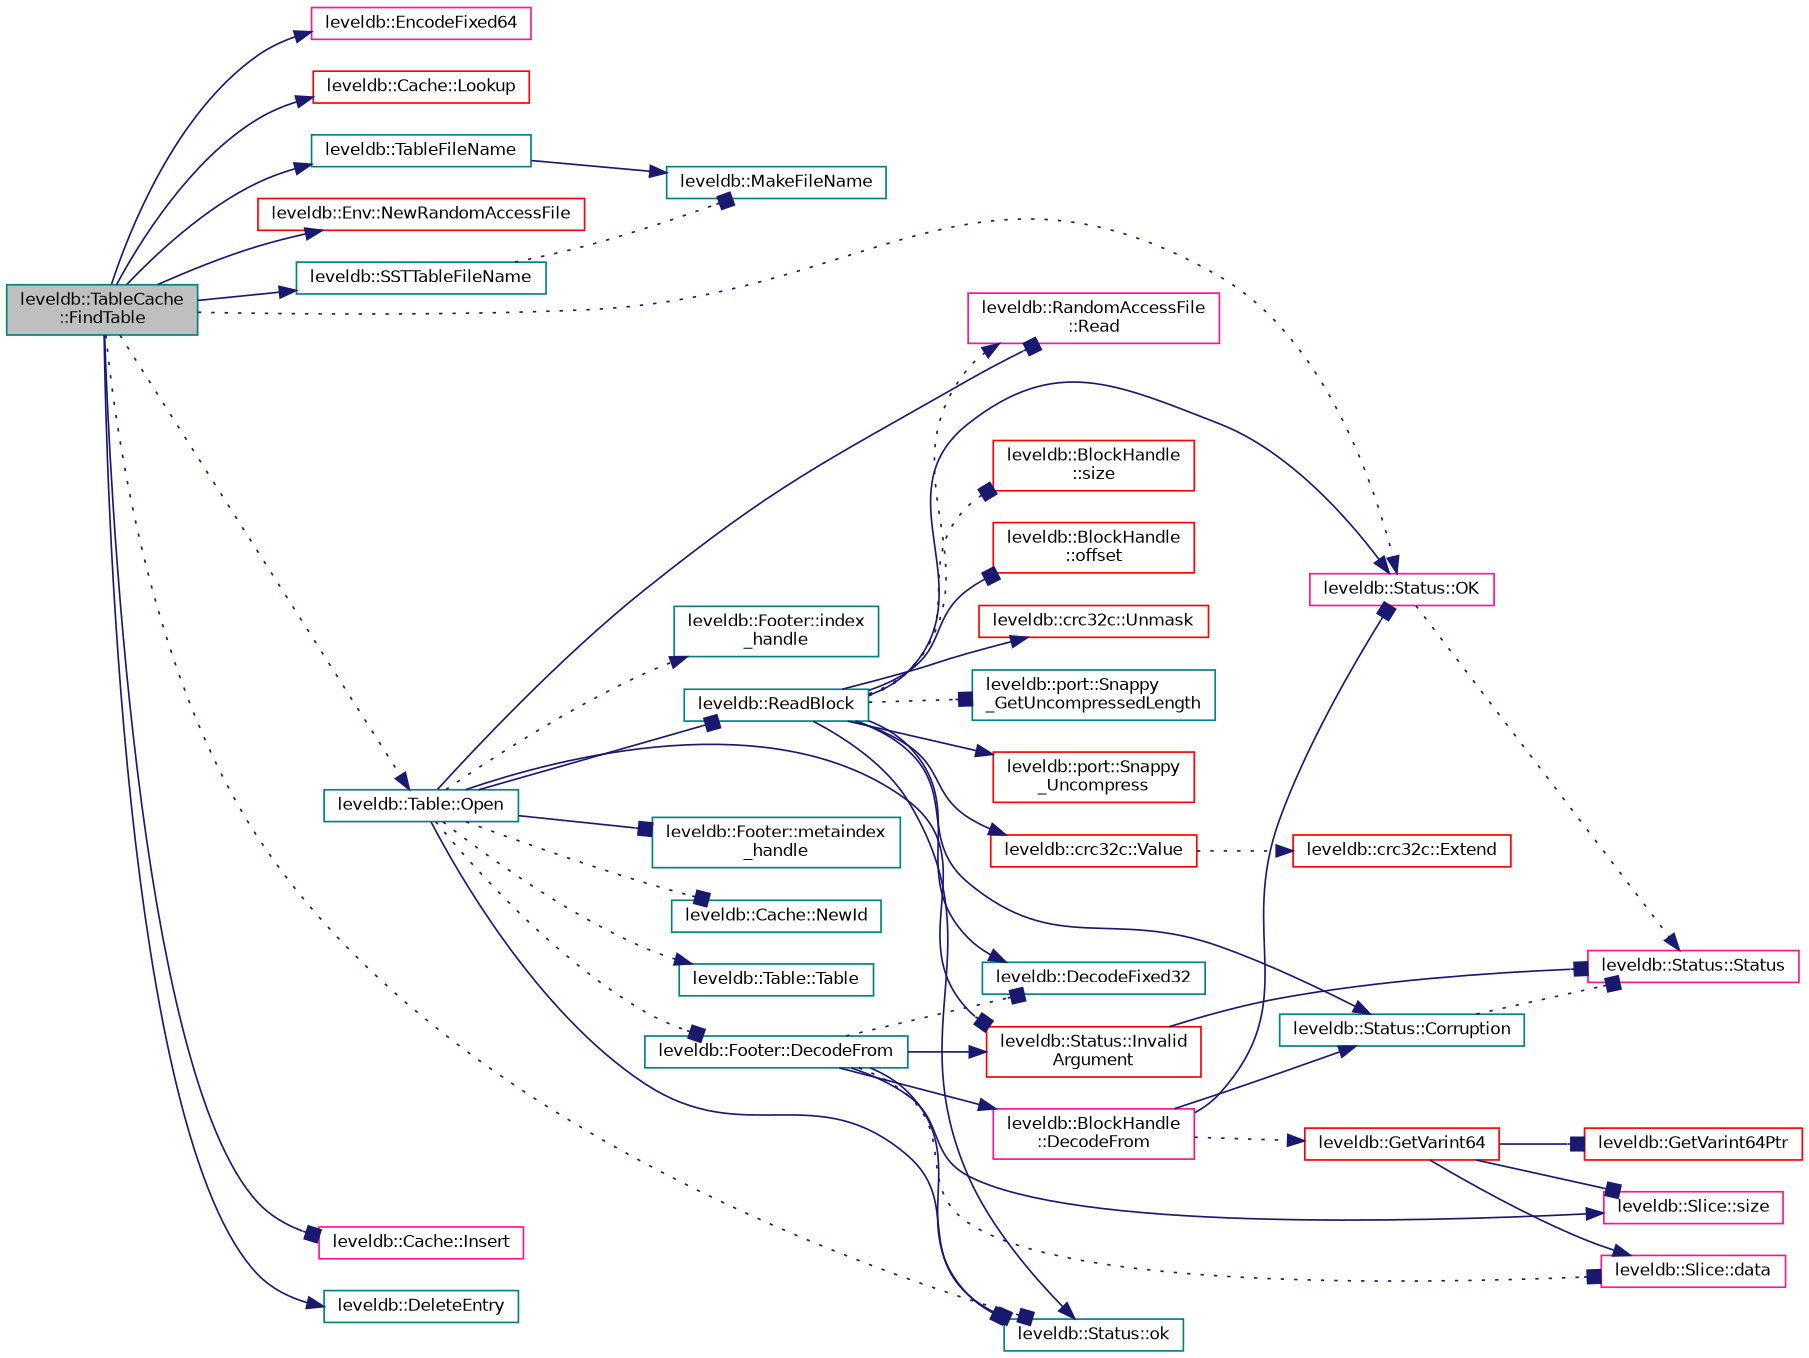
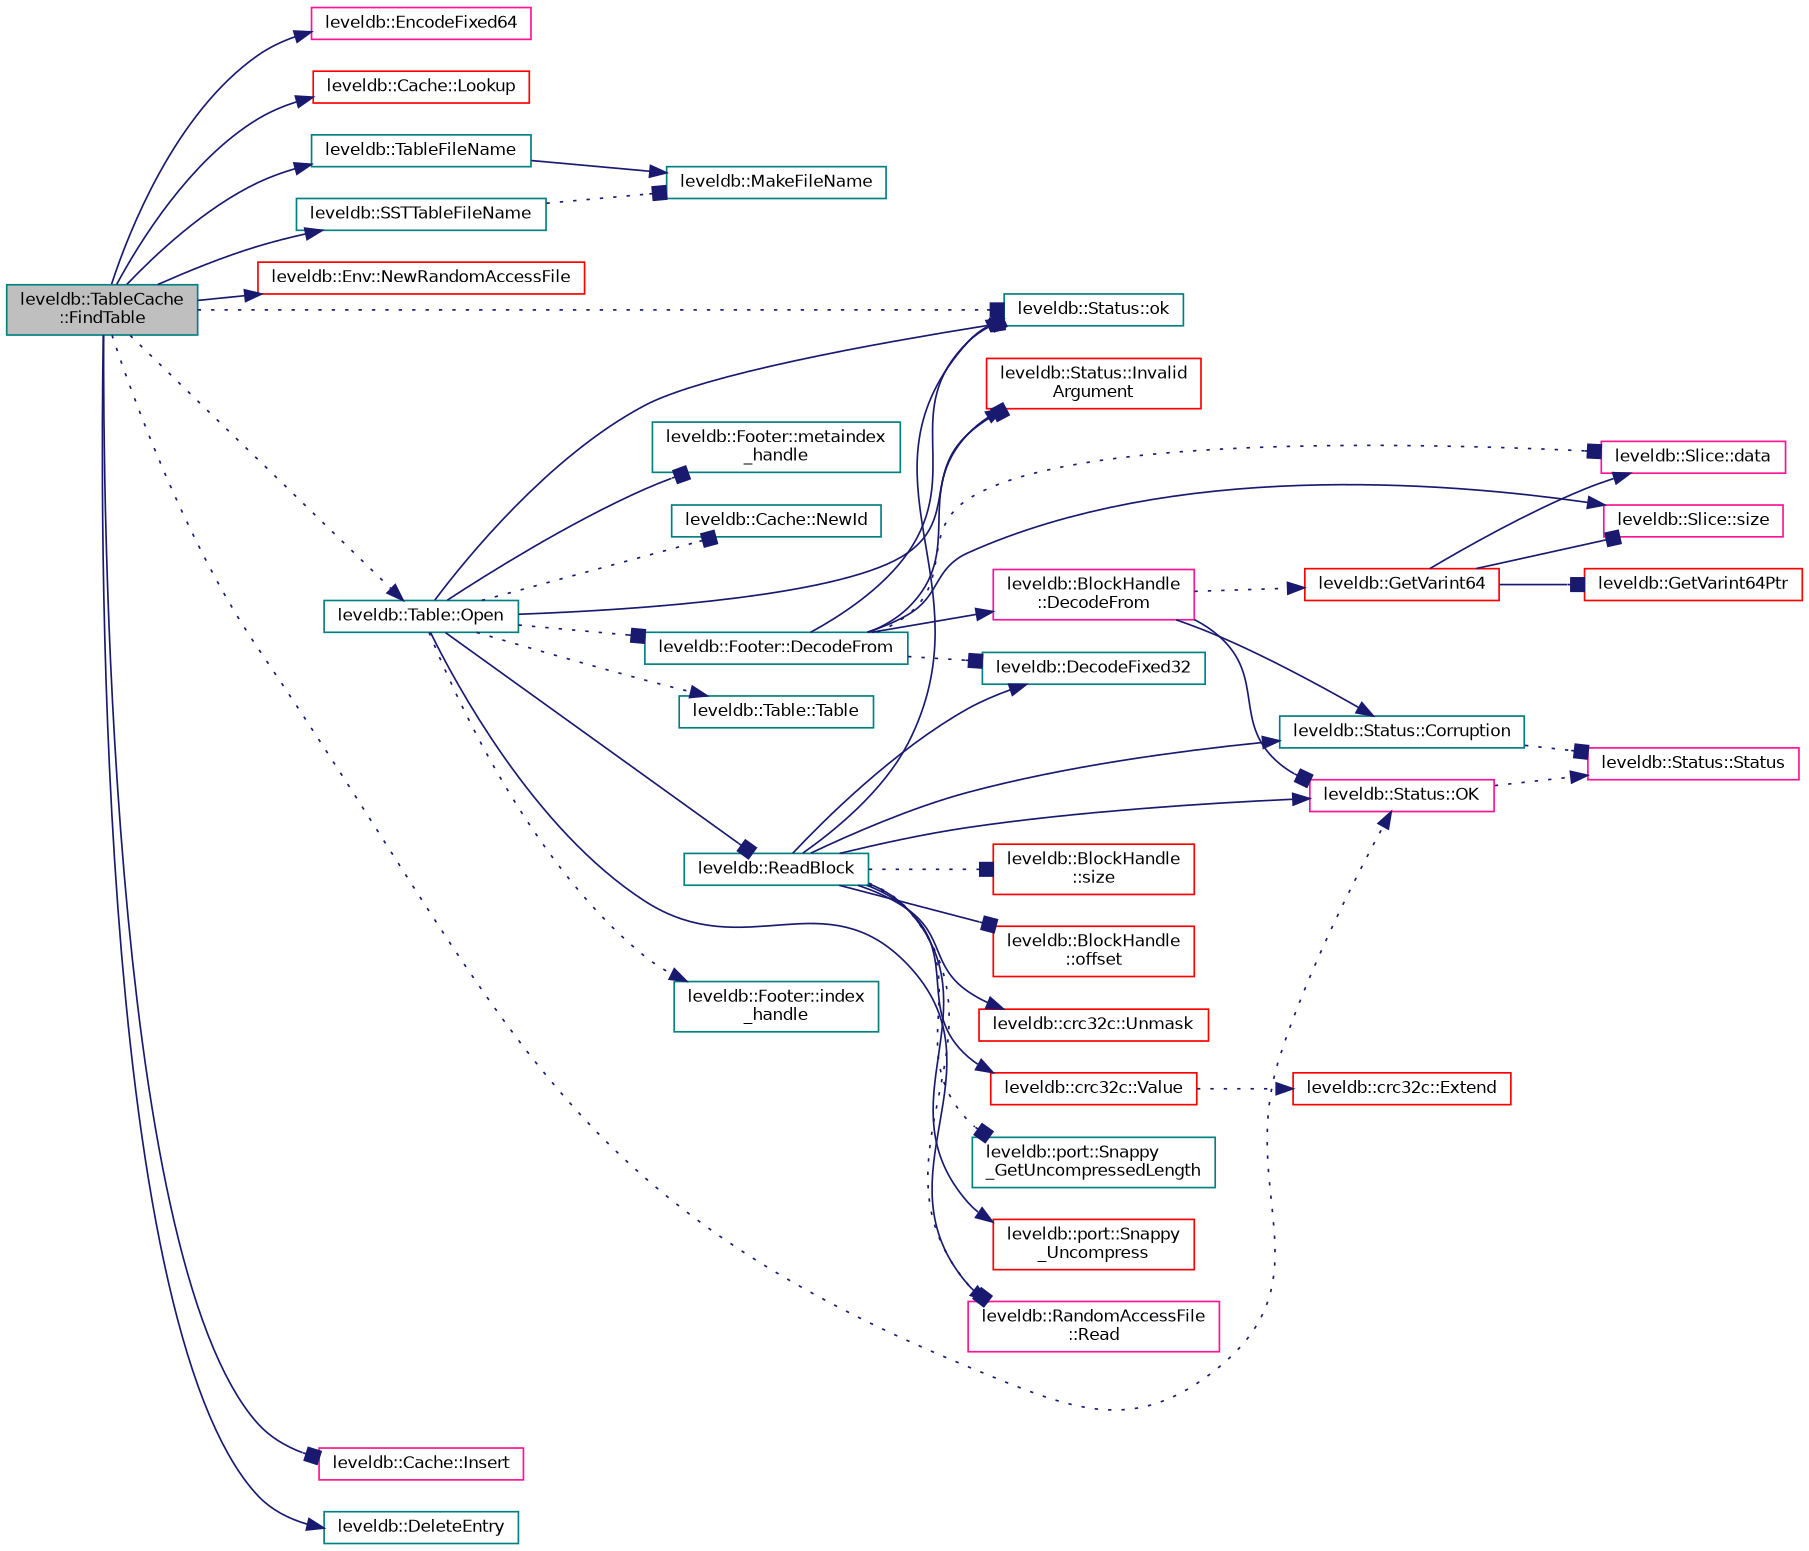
(1368, 985) -> none
